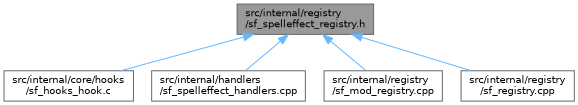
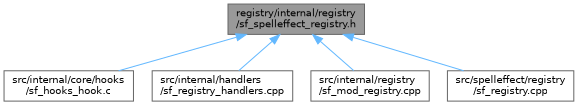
(305, 19) -> (296, 19)
(229, 86) -> (222, 86)
(518, 86) -> (511, 86)
